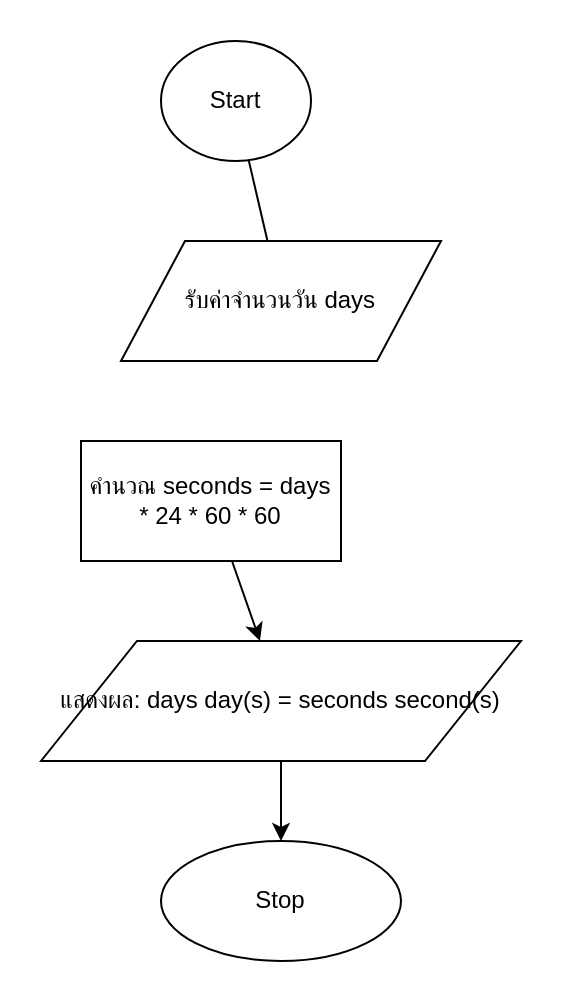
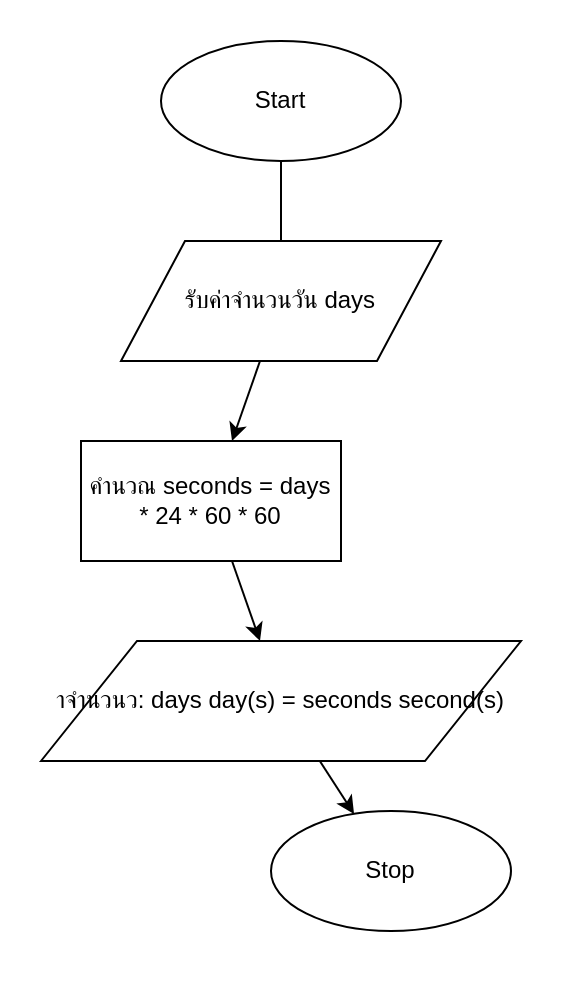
(236, 101) -> (281, 101)
none -> (248, 395)
(281, 701) -> (281, 701)
(281, 901) -> (391, 871)
